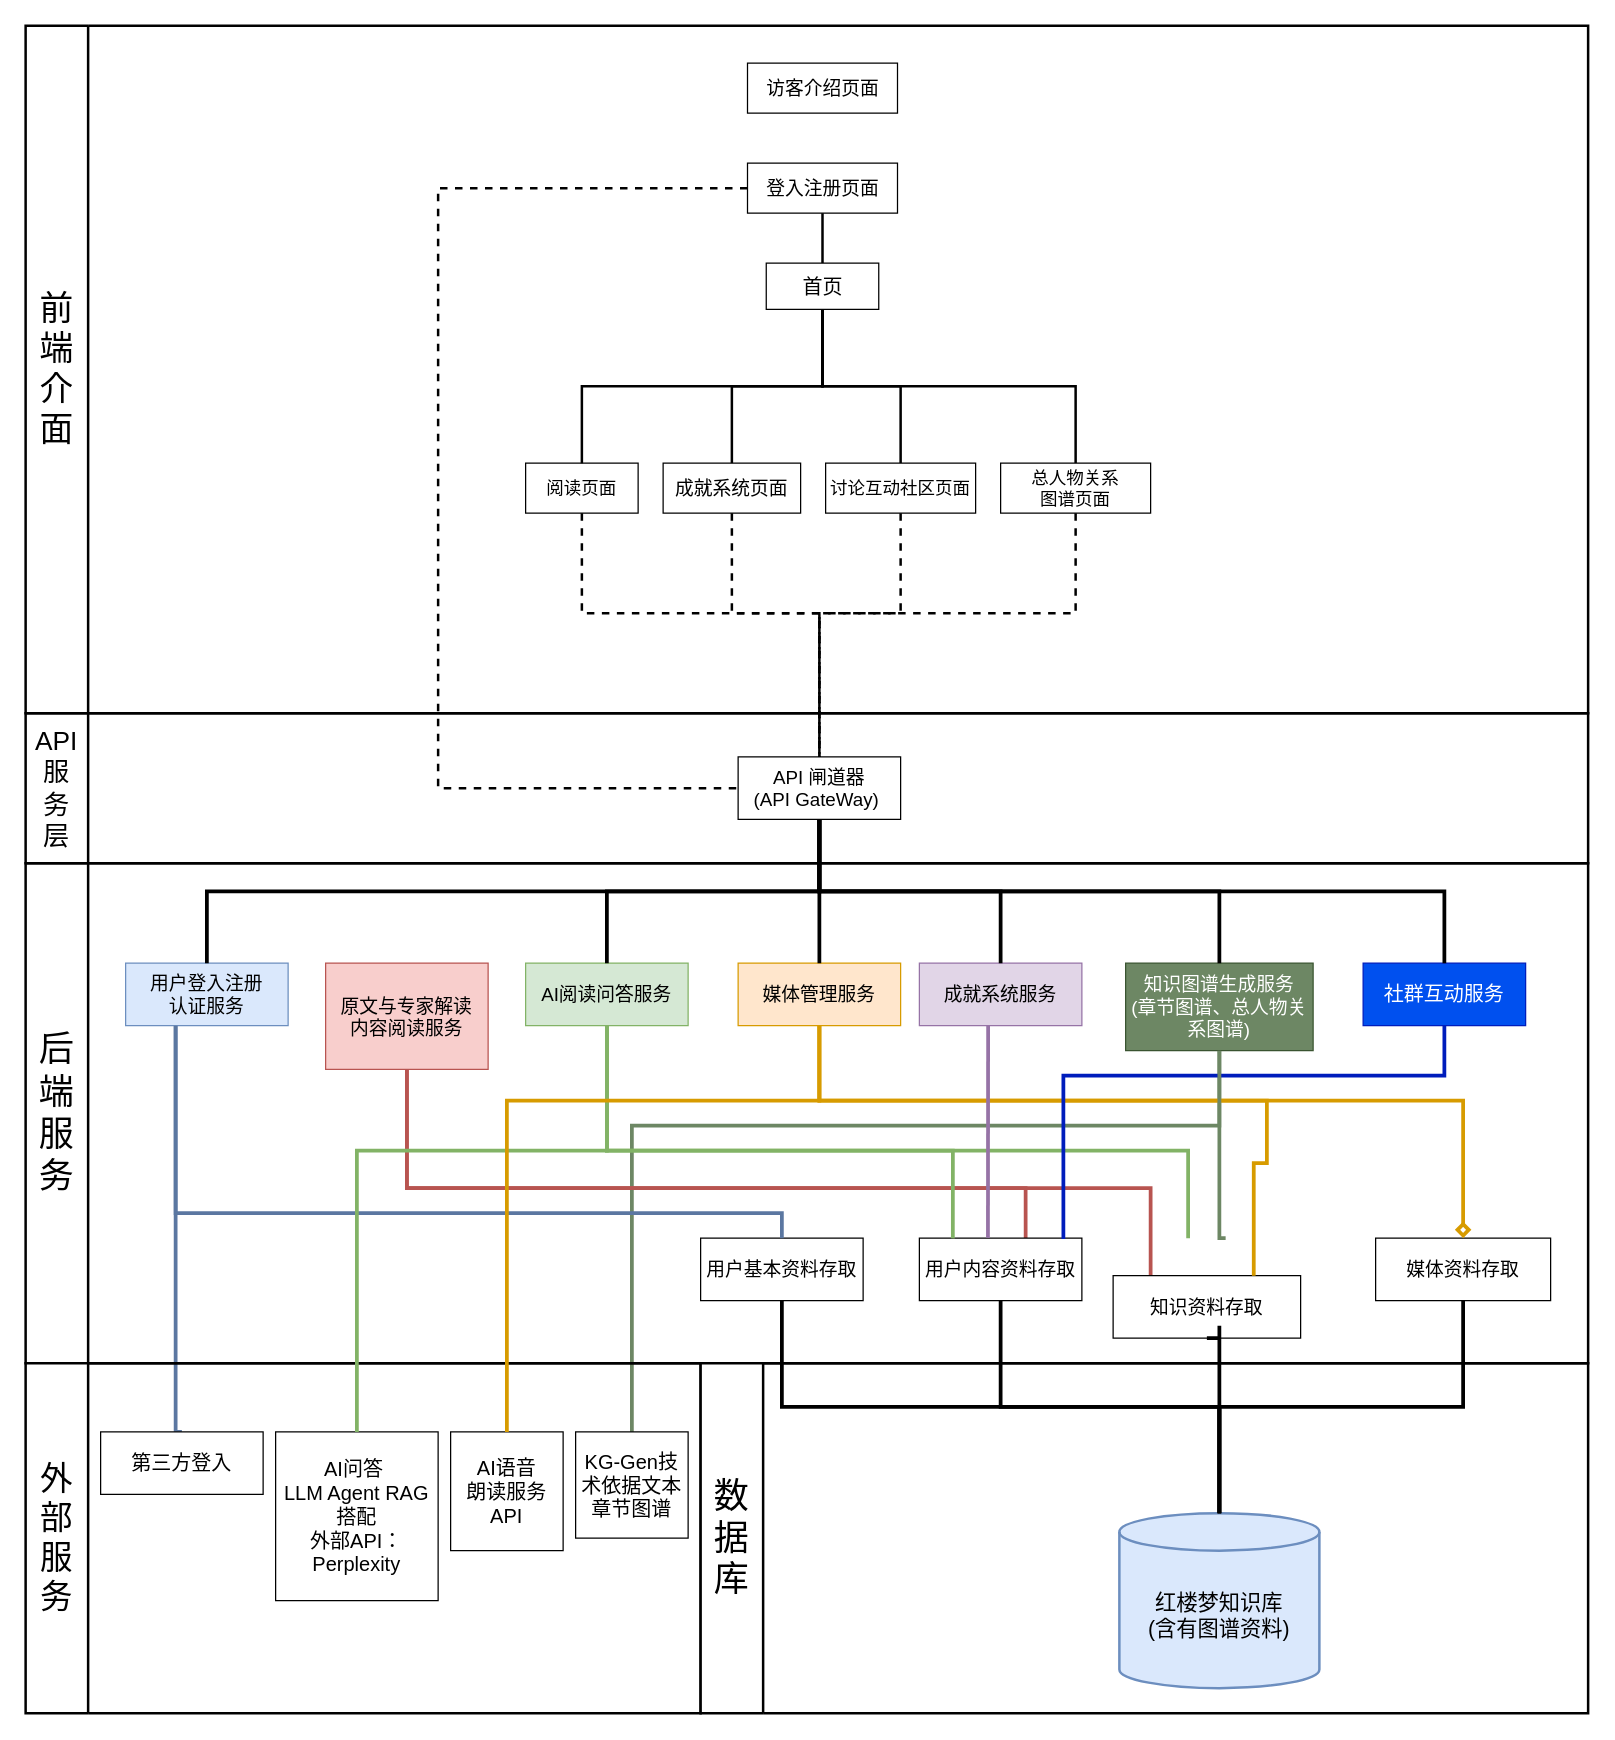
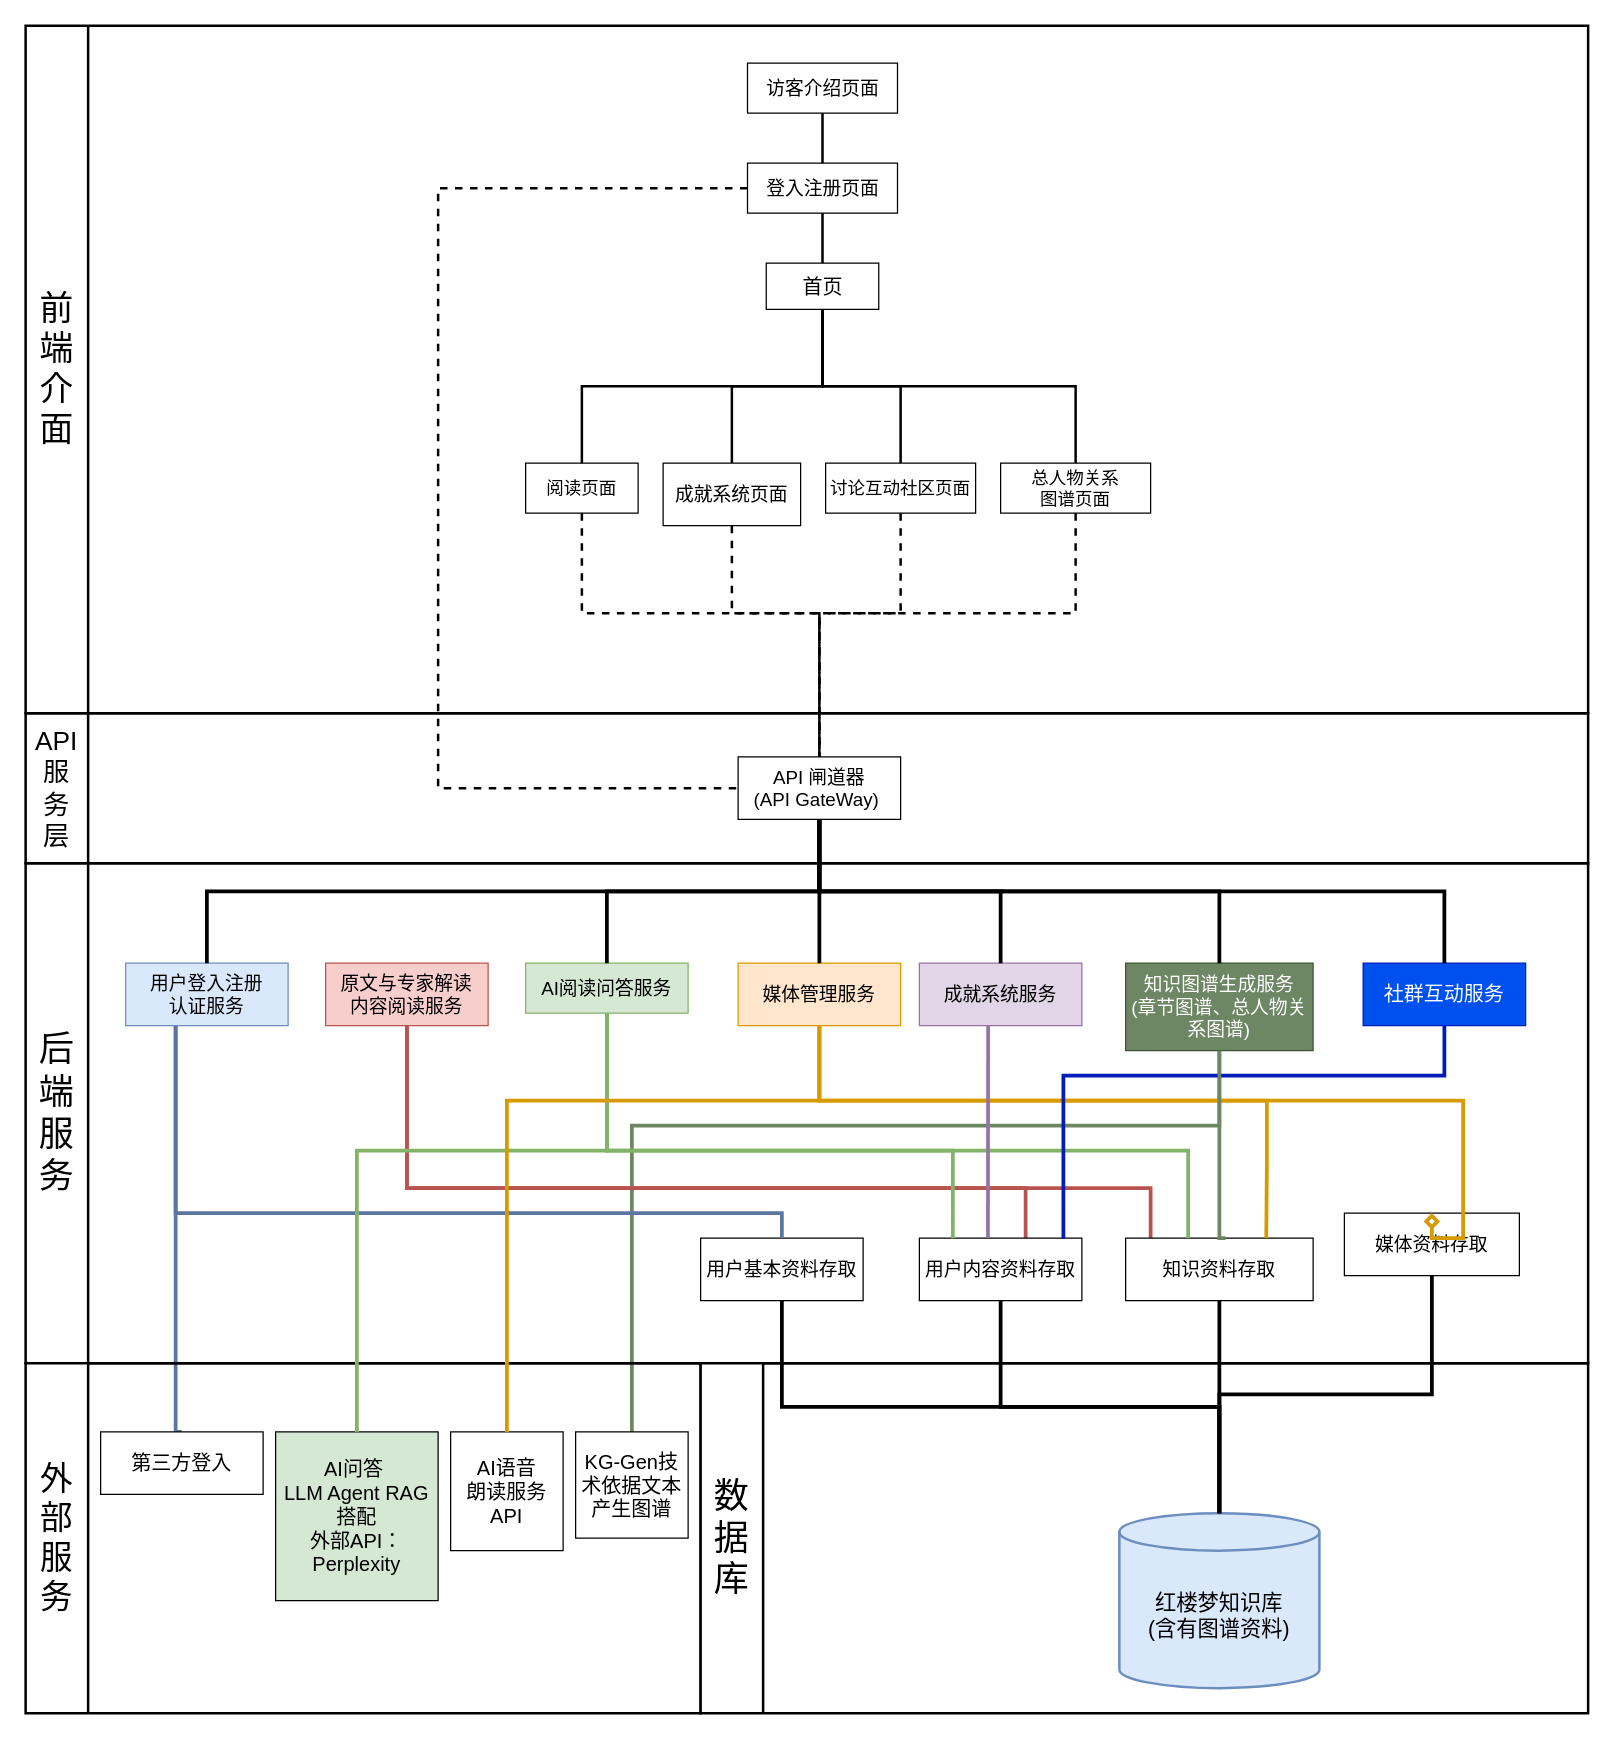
none -> (823, 138)
(732, 488) -> (732, 494)
(607, 994) -> (607, 988)
(407, 1016) -> (407, 994)
(1463, 1269) -> (1432, 1244)
(1207, 1307) -> (1219, 1269)
(632, 1486) -> (632, 1486)
(357, 1516) -> (357, 1516)
